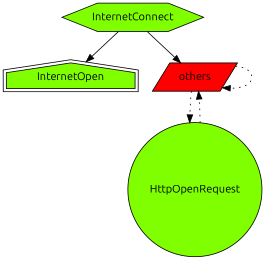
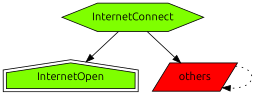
(195, 190) -> none
